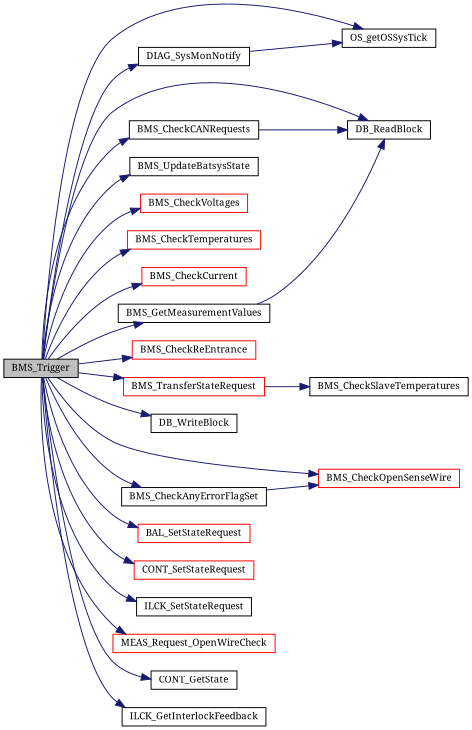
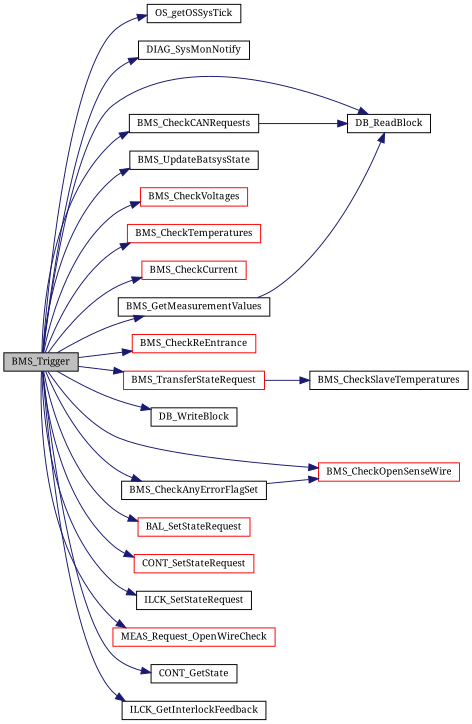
(291, 47) -> none
